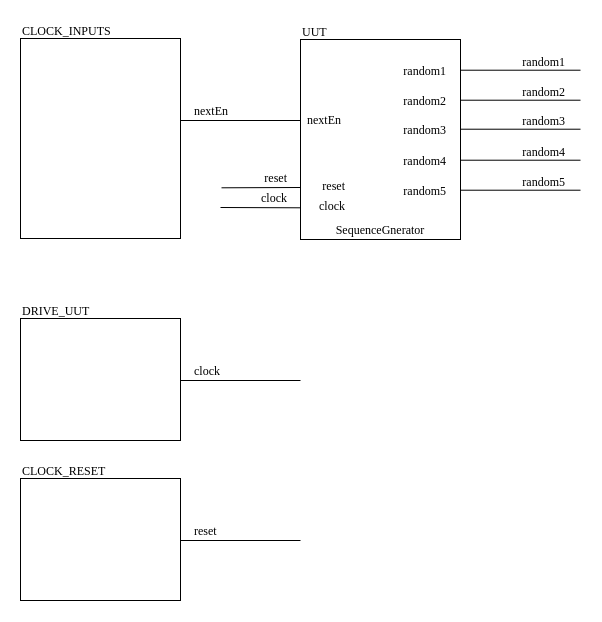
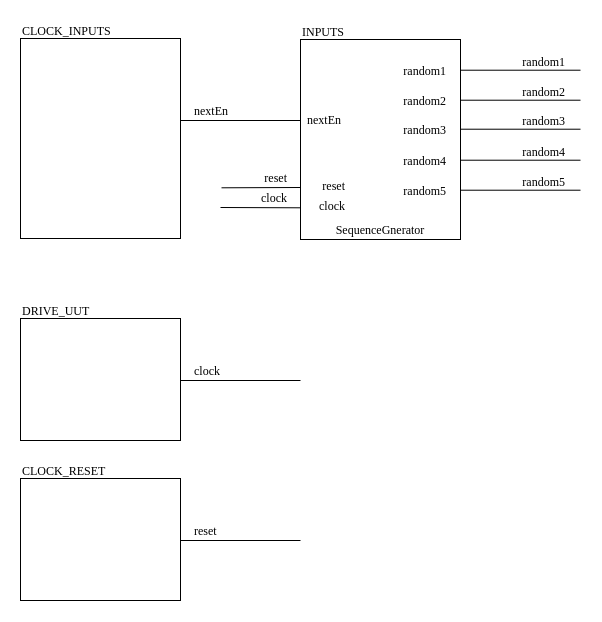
(313, 31) -> (323, 31)
